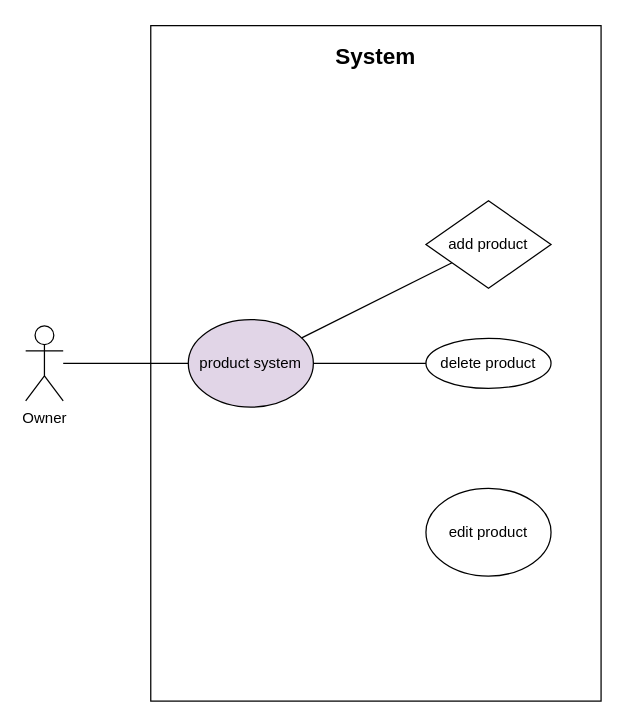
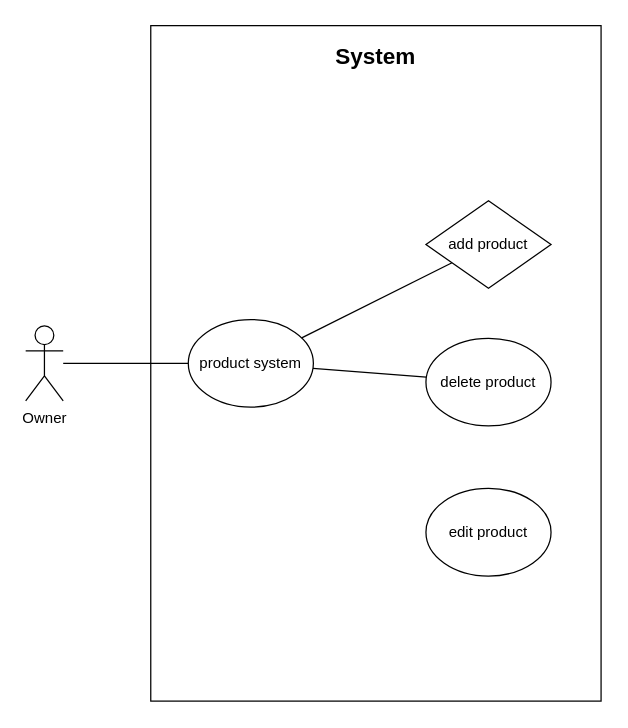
(251, 363) -> (251, 363)
(488, 363) -> (488, 382)
